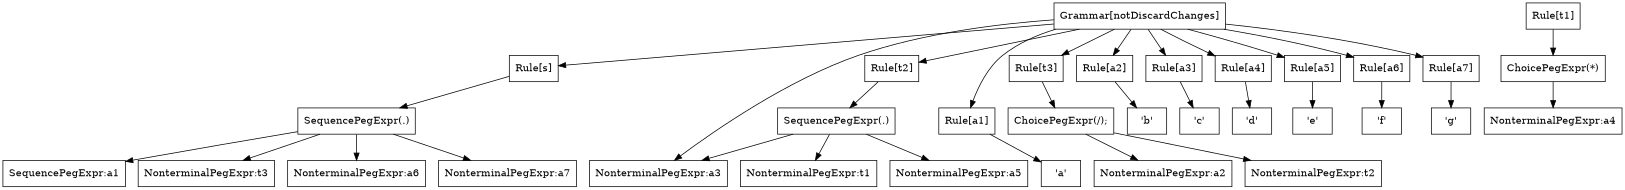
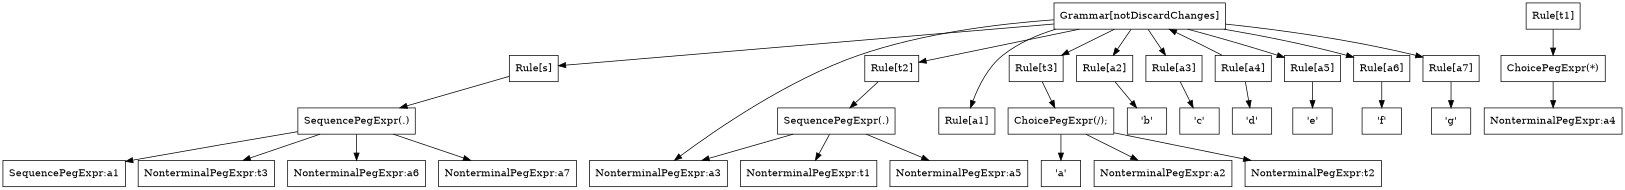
(1184, 41) -> (1199, 44)
(1012, 146) -> (1061, 144)
